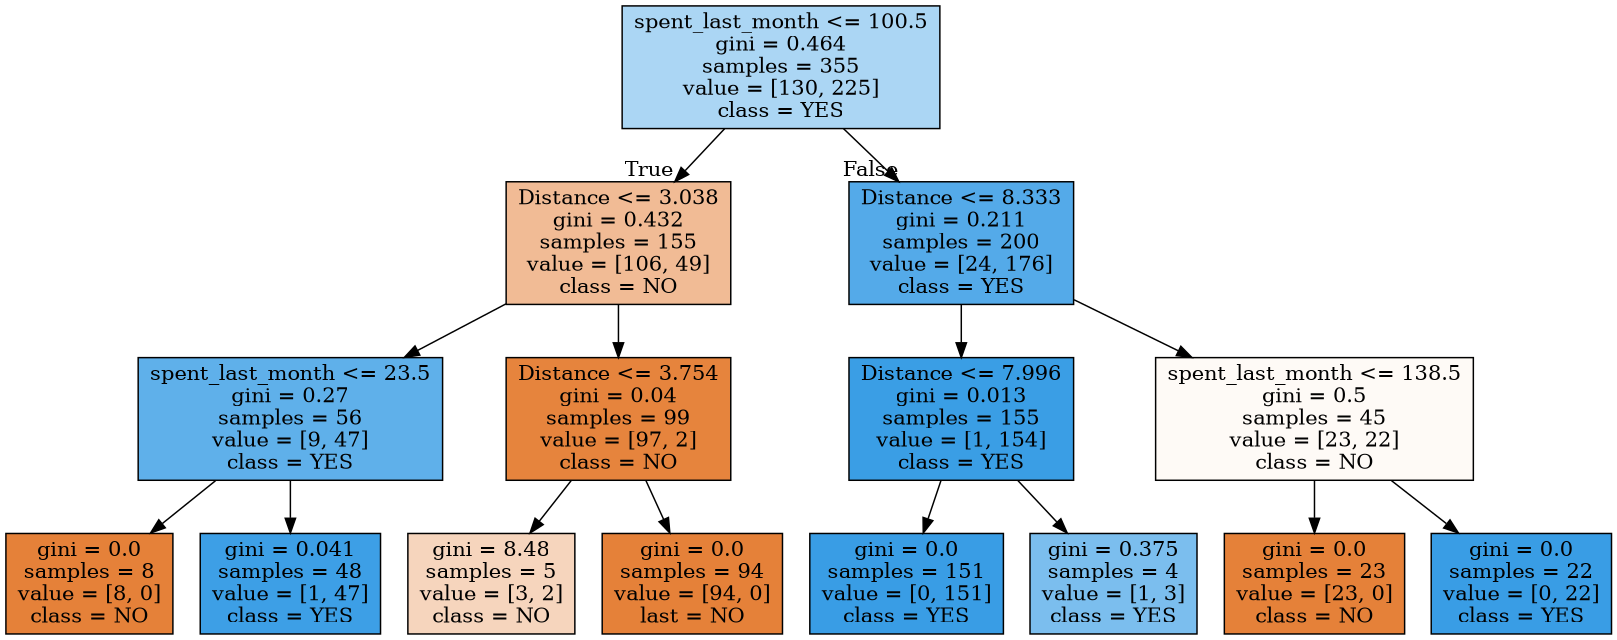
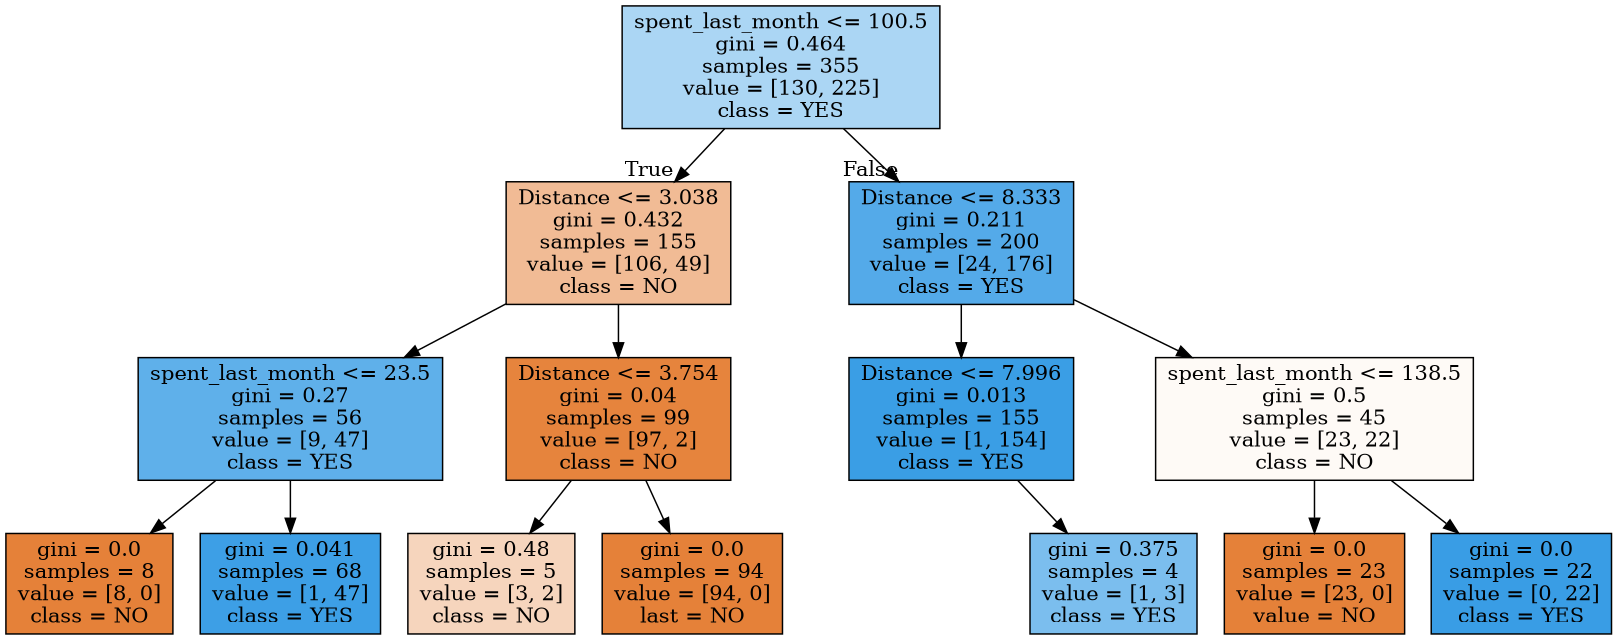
(290, 584) -> (290, 584)
(491, 584) -> (491, 584)
(907, 584) -> none
(1314, 584) -> (1314, 584)
